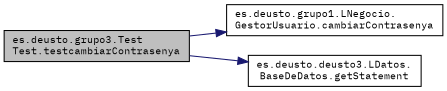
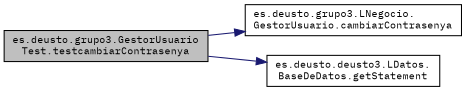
(335, 20) -> (353, 20)
(97, 46) -> (106, 46)
